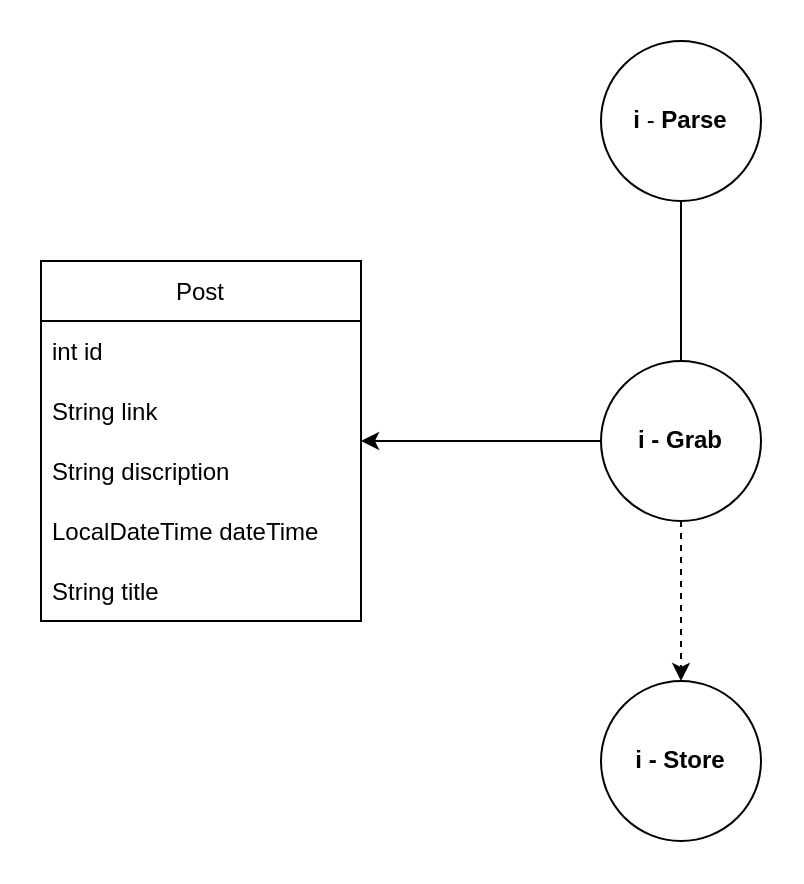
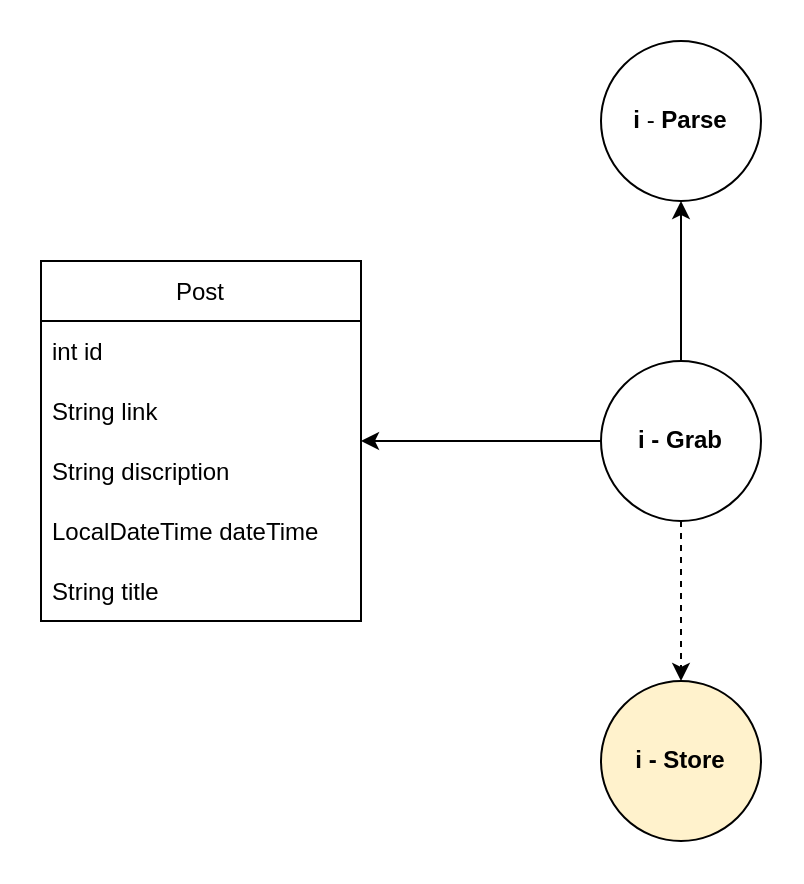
(681, 210) -> (681, 216)
(681, 761) -> (681, 761)
